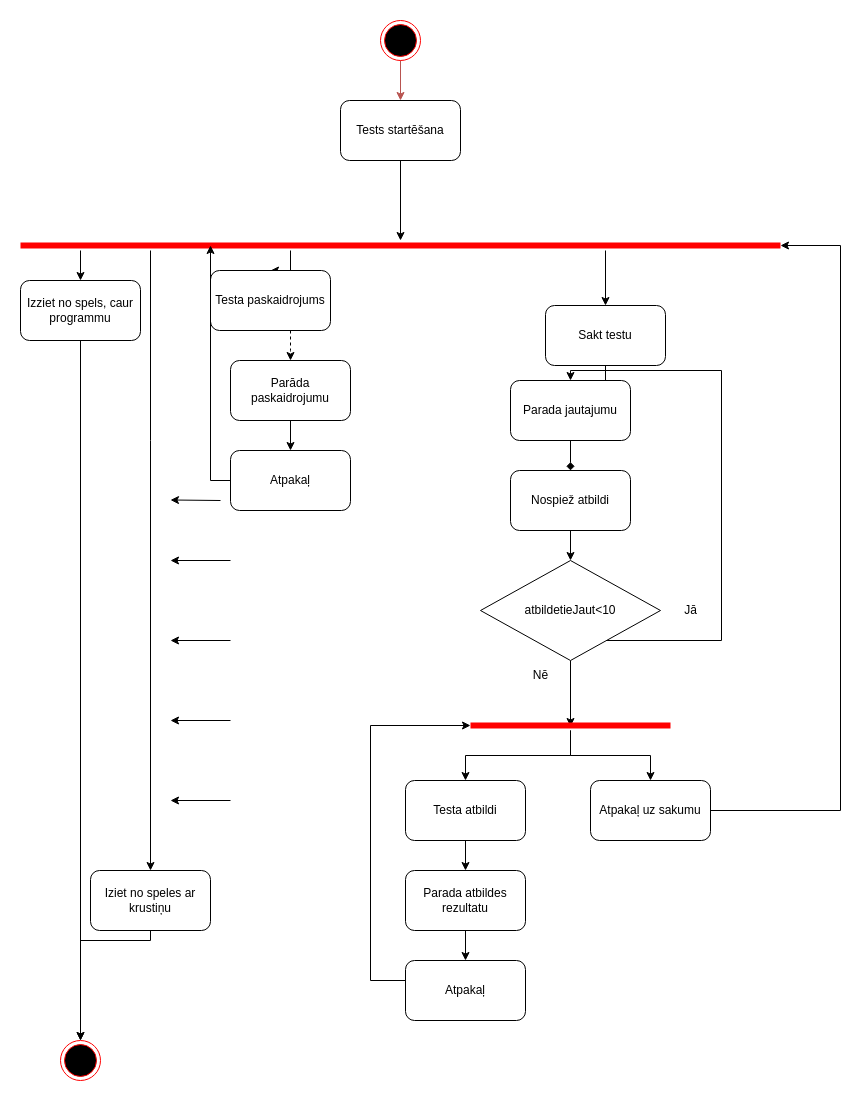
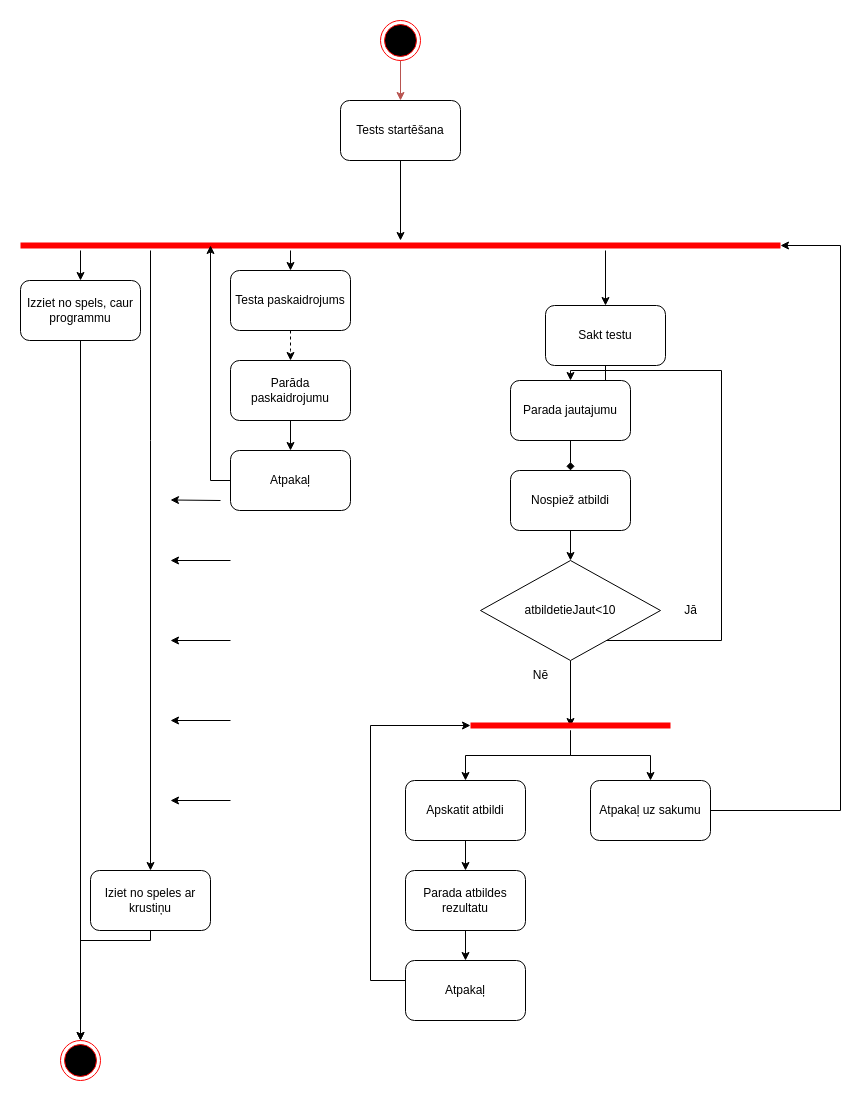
(271, 301) -> (291, 301)
(466, 811) -> (466, 811)
